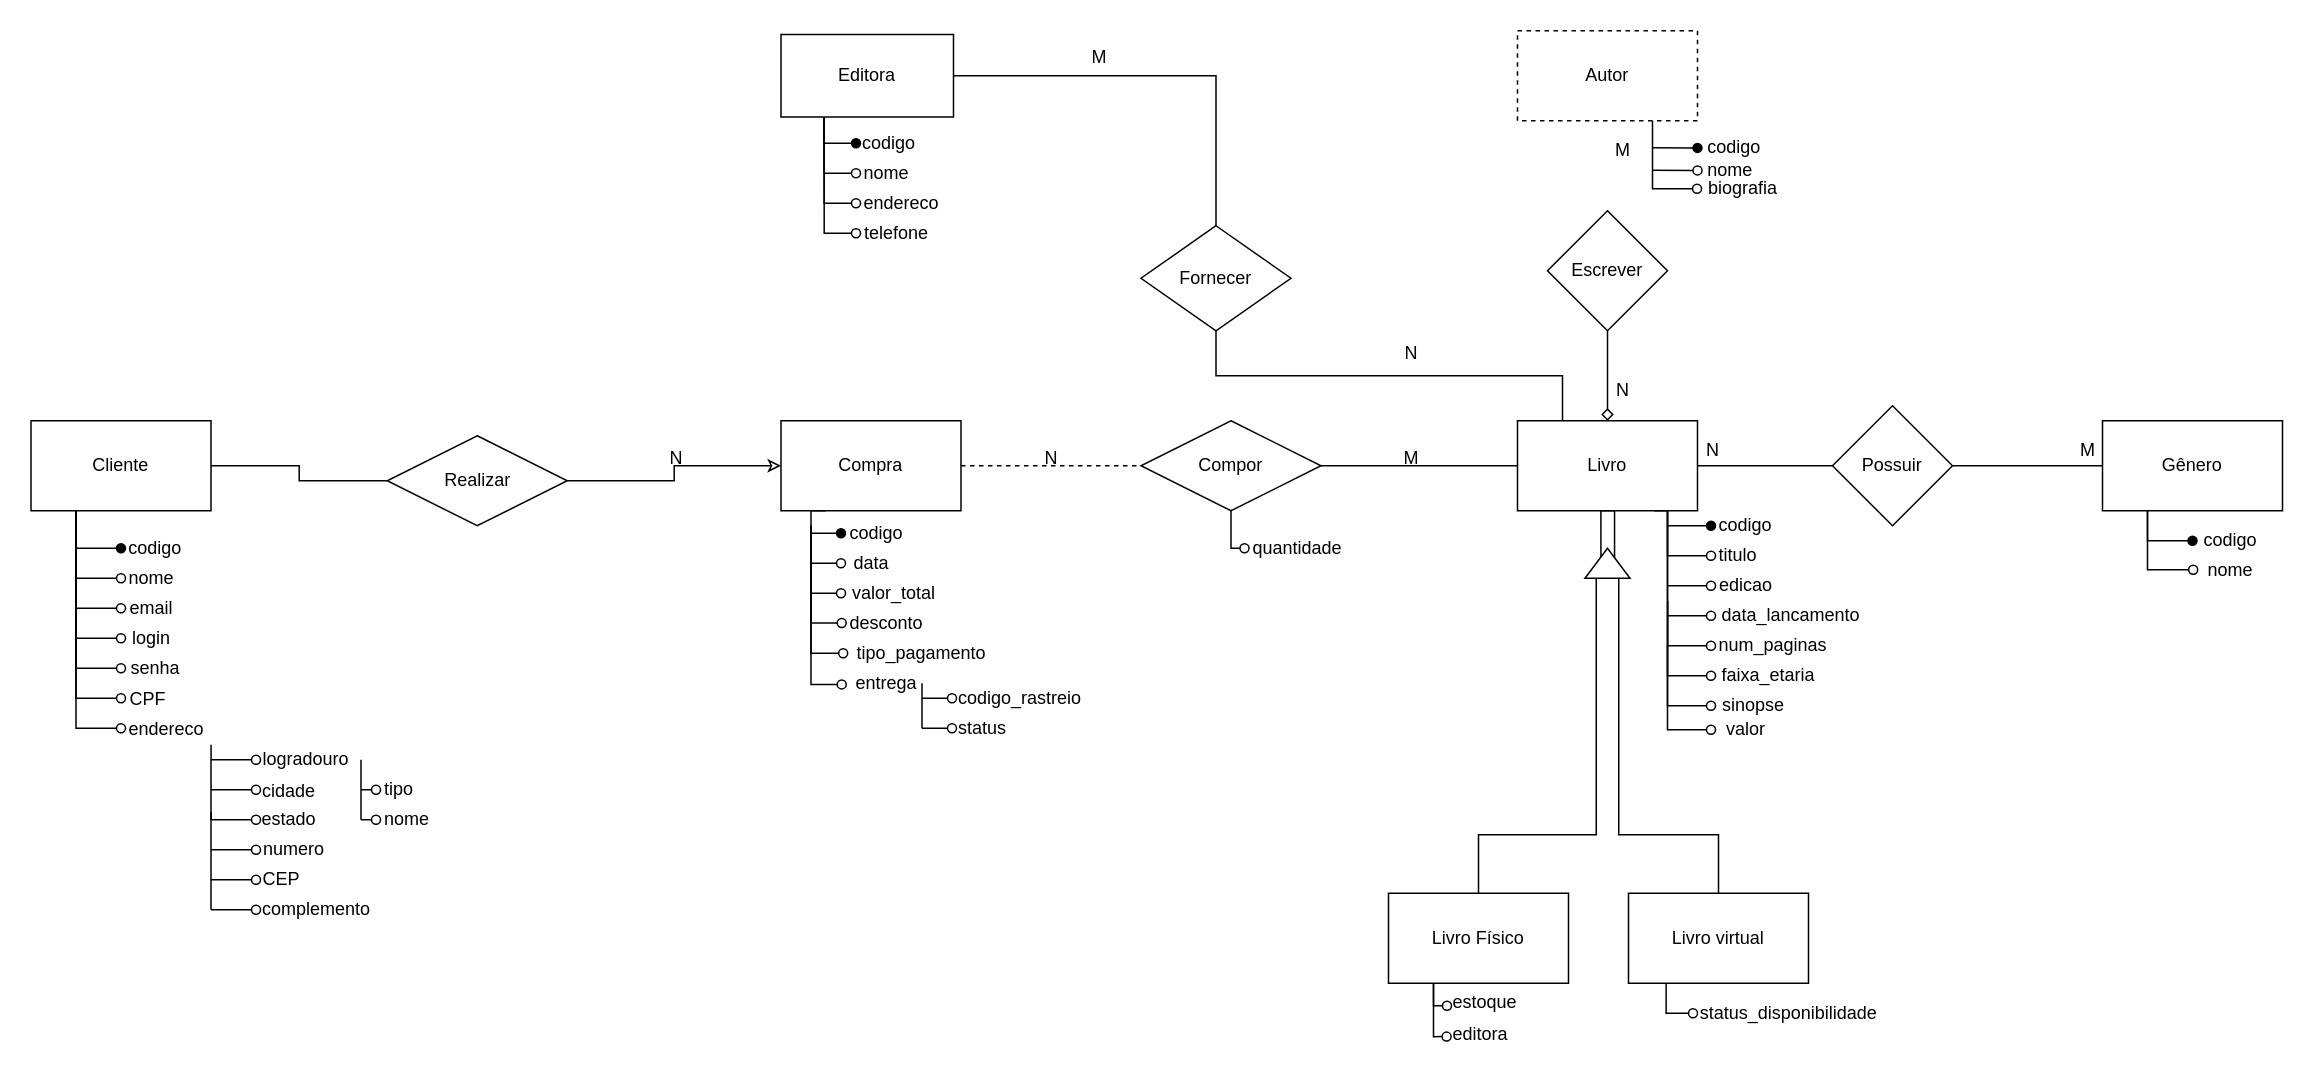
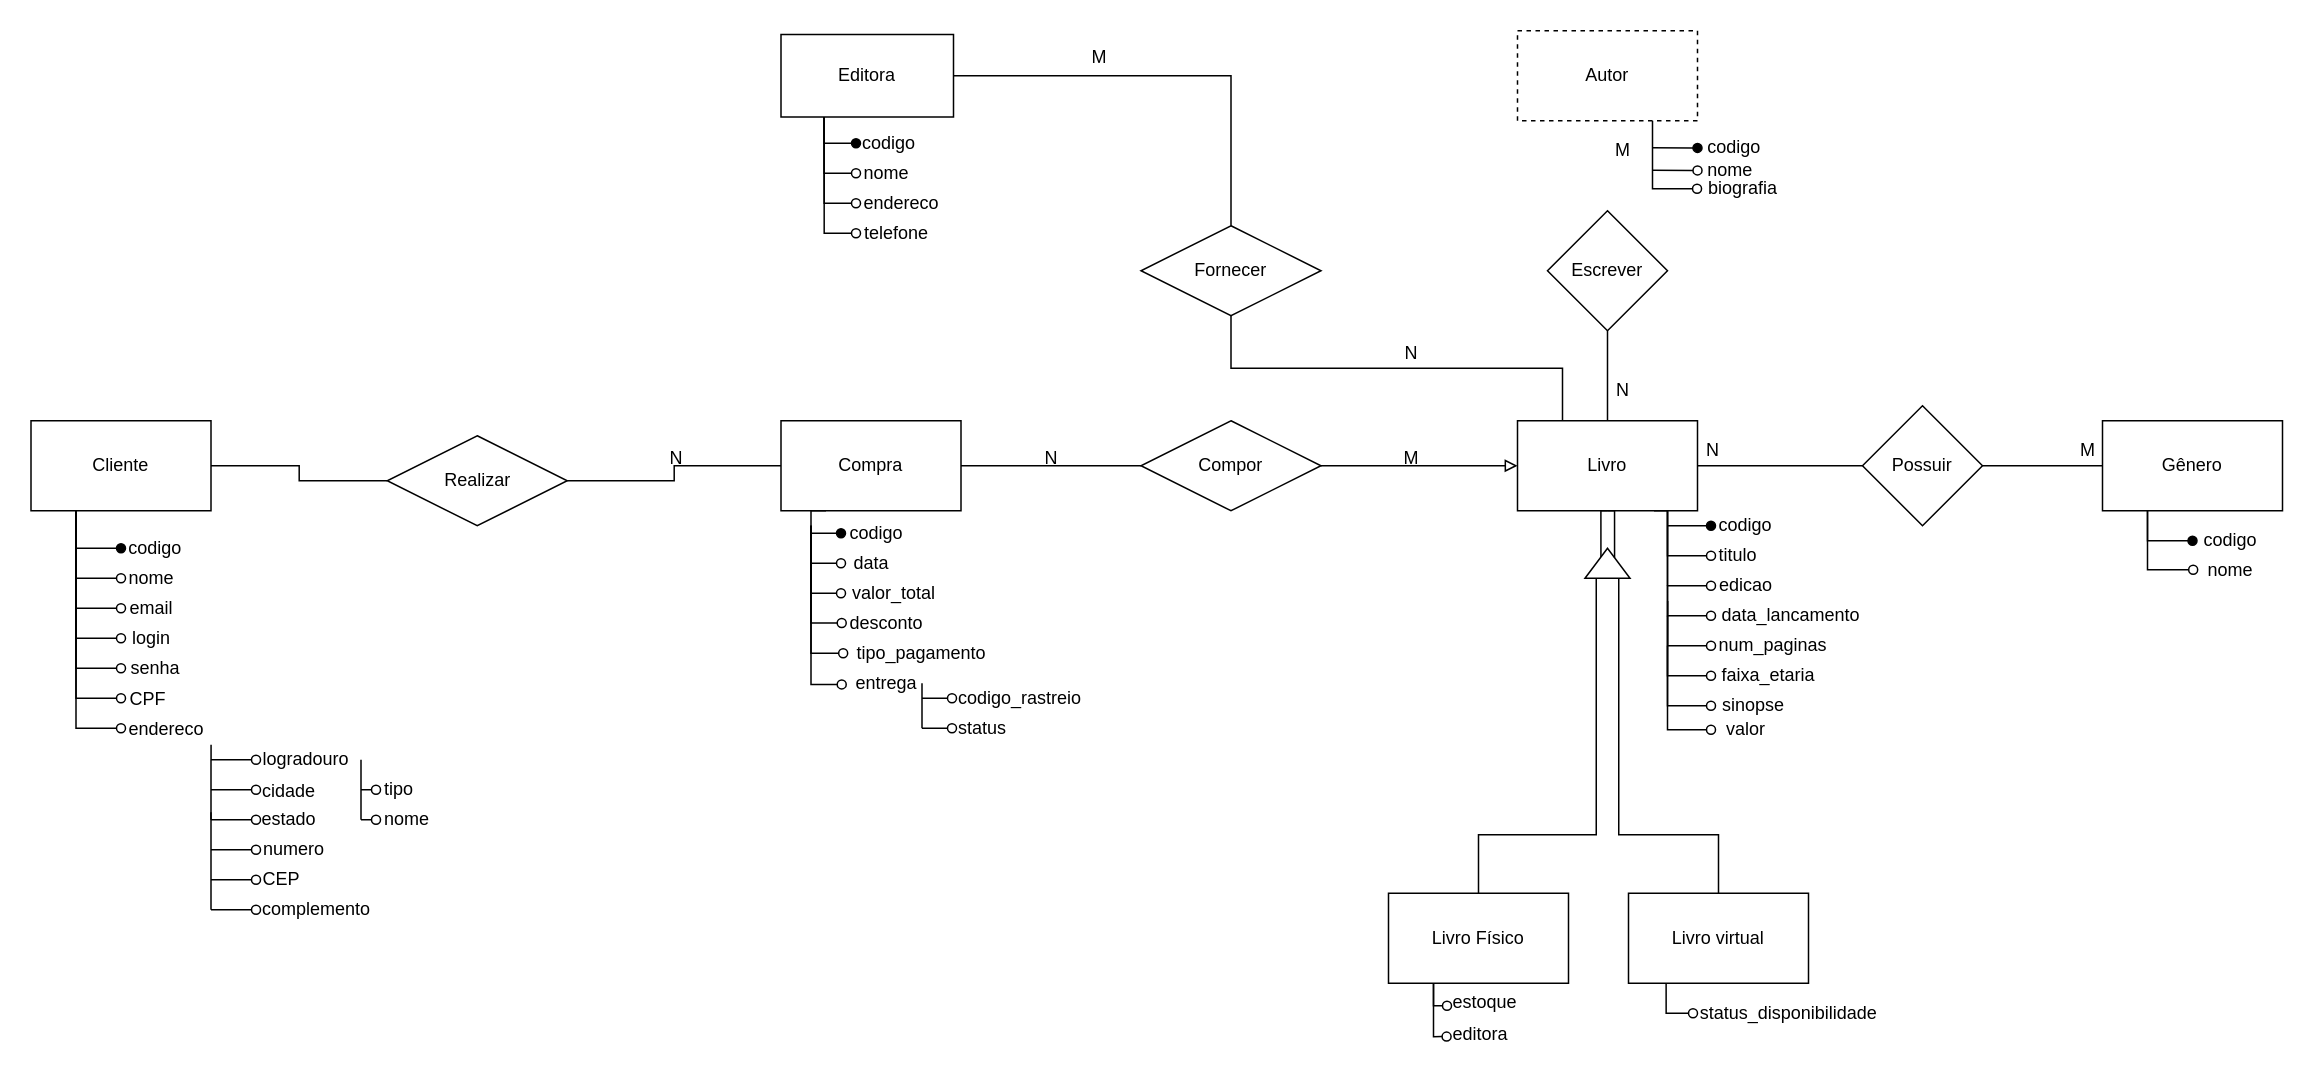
(1216, 278) -> (1231, 271)
(1607, 408) -> (1607, 414)
(769, 466) -> (773, 466)
(1051, 466) -> (1051, 466)
(1509, 466) -> (1504, 466)
(1892, 466) -> (1922, 466)
(1231, 534) -> none
(1297, 548) -> none
